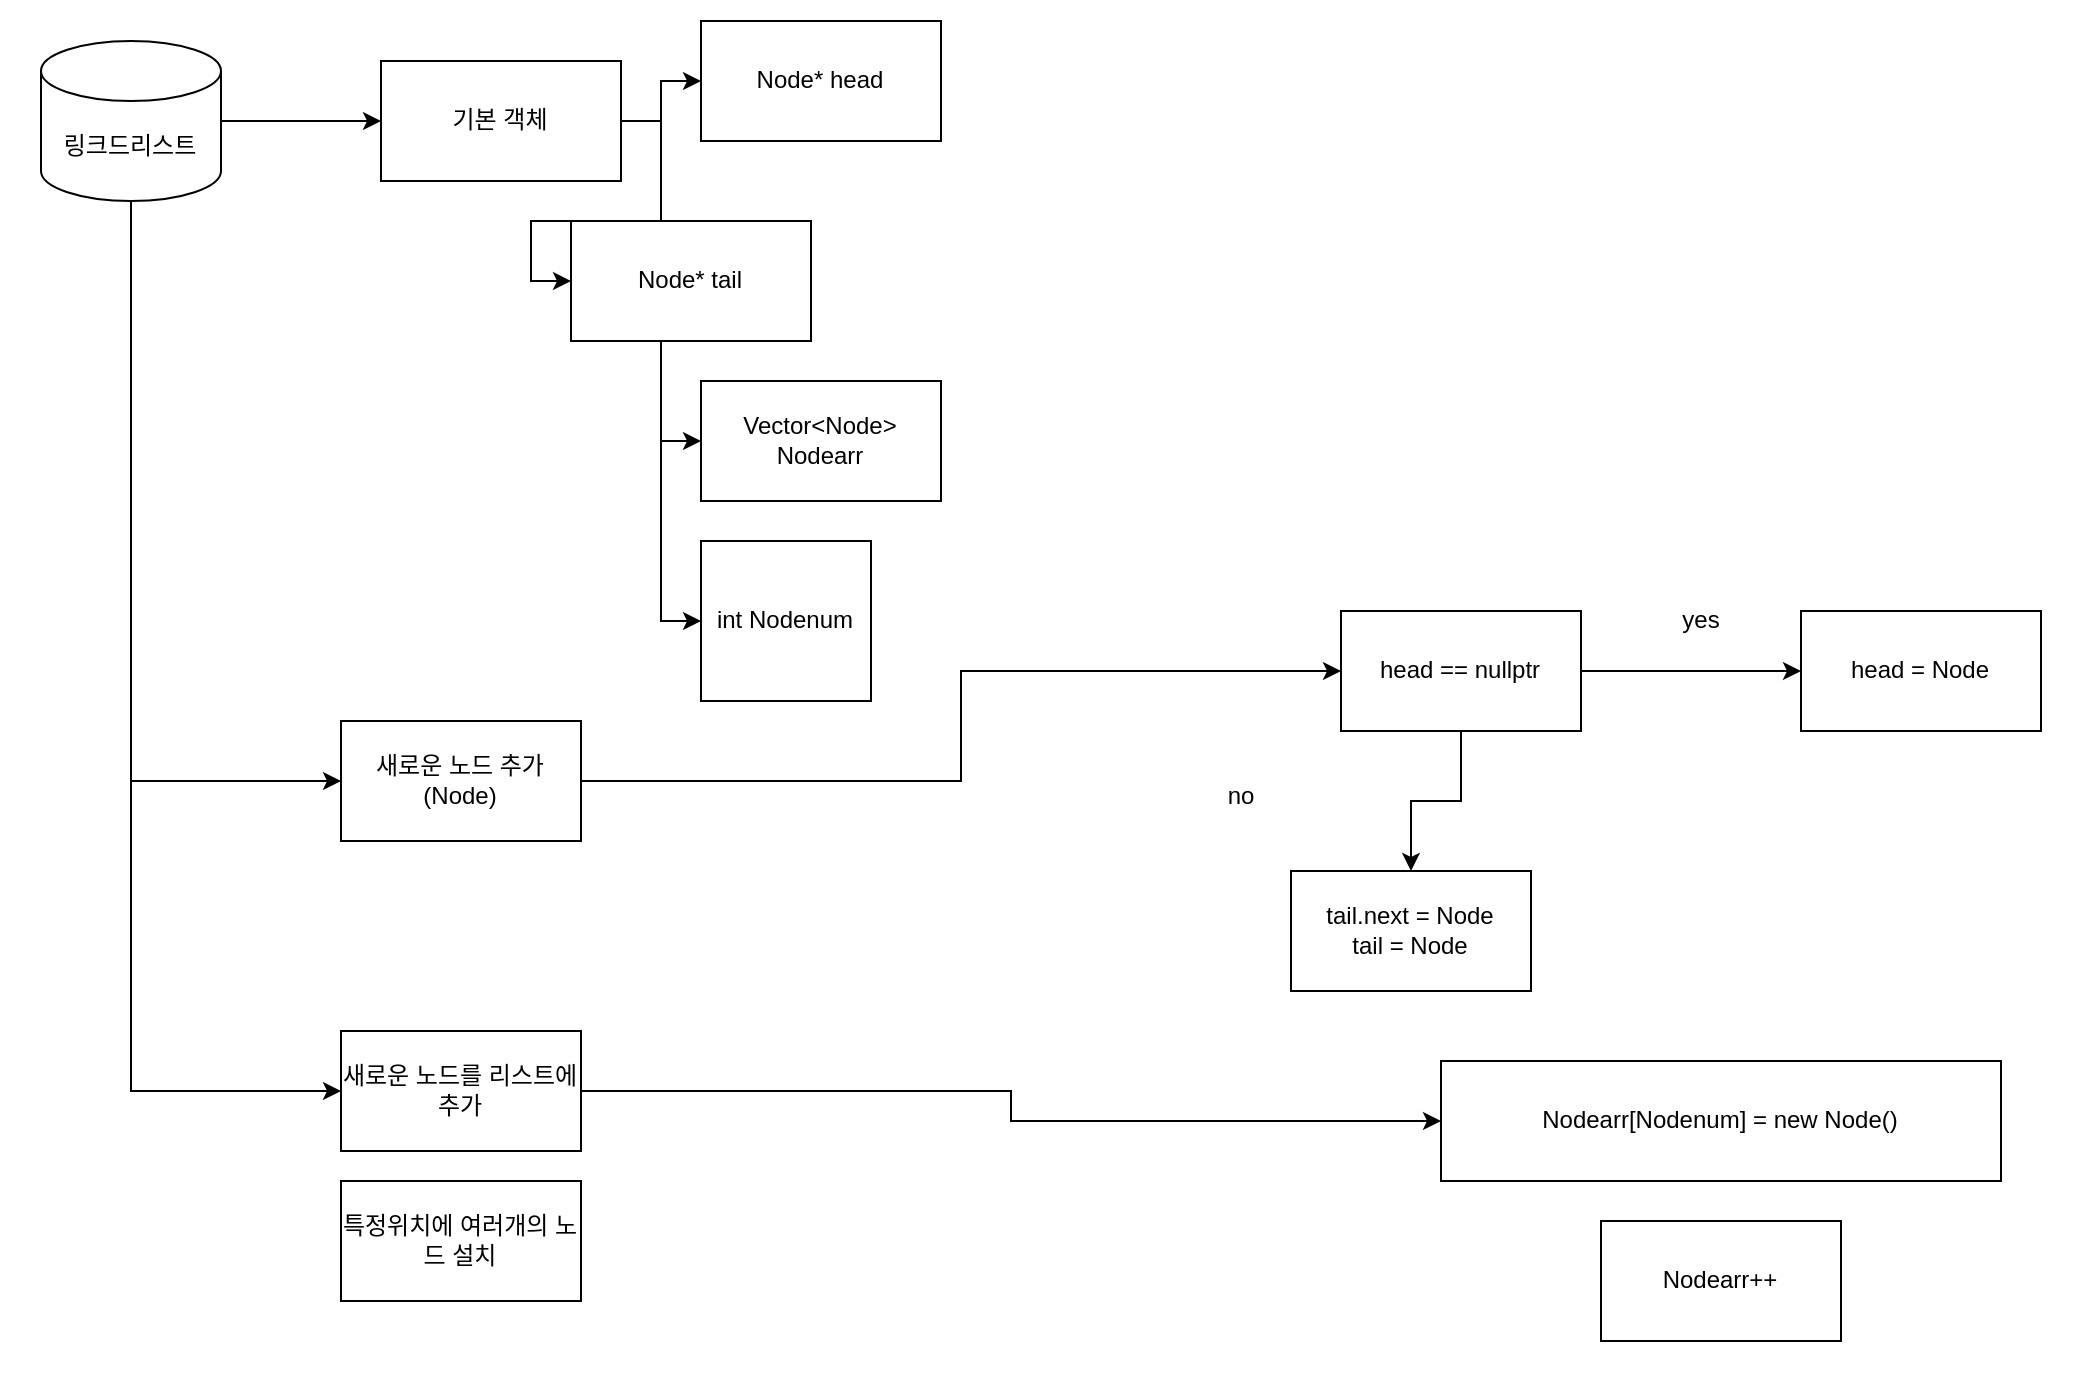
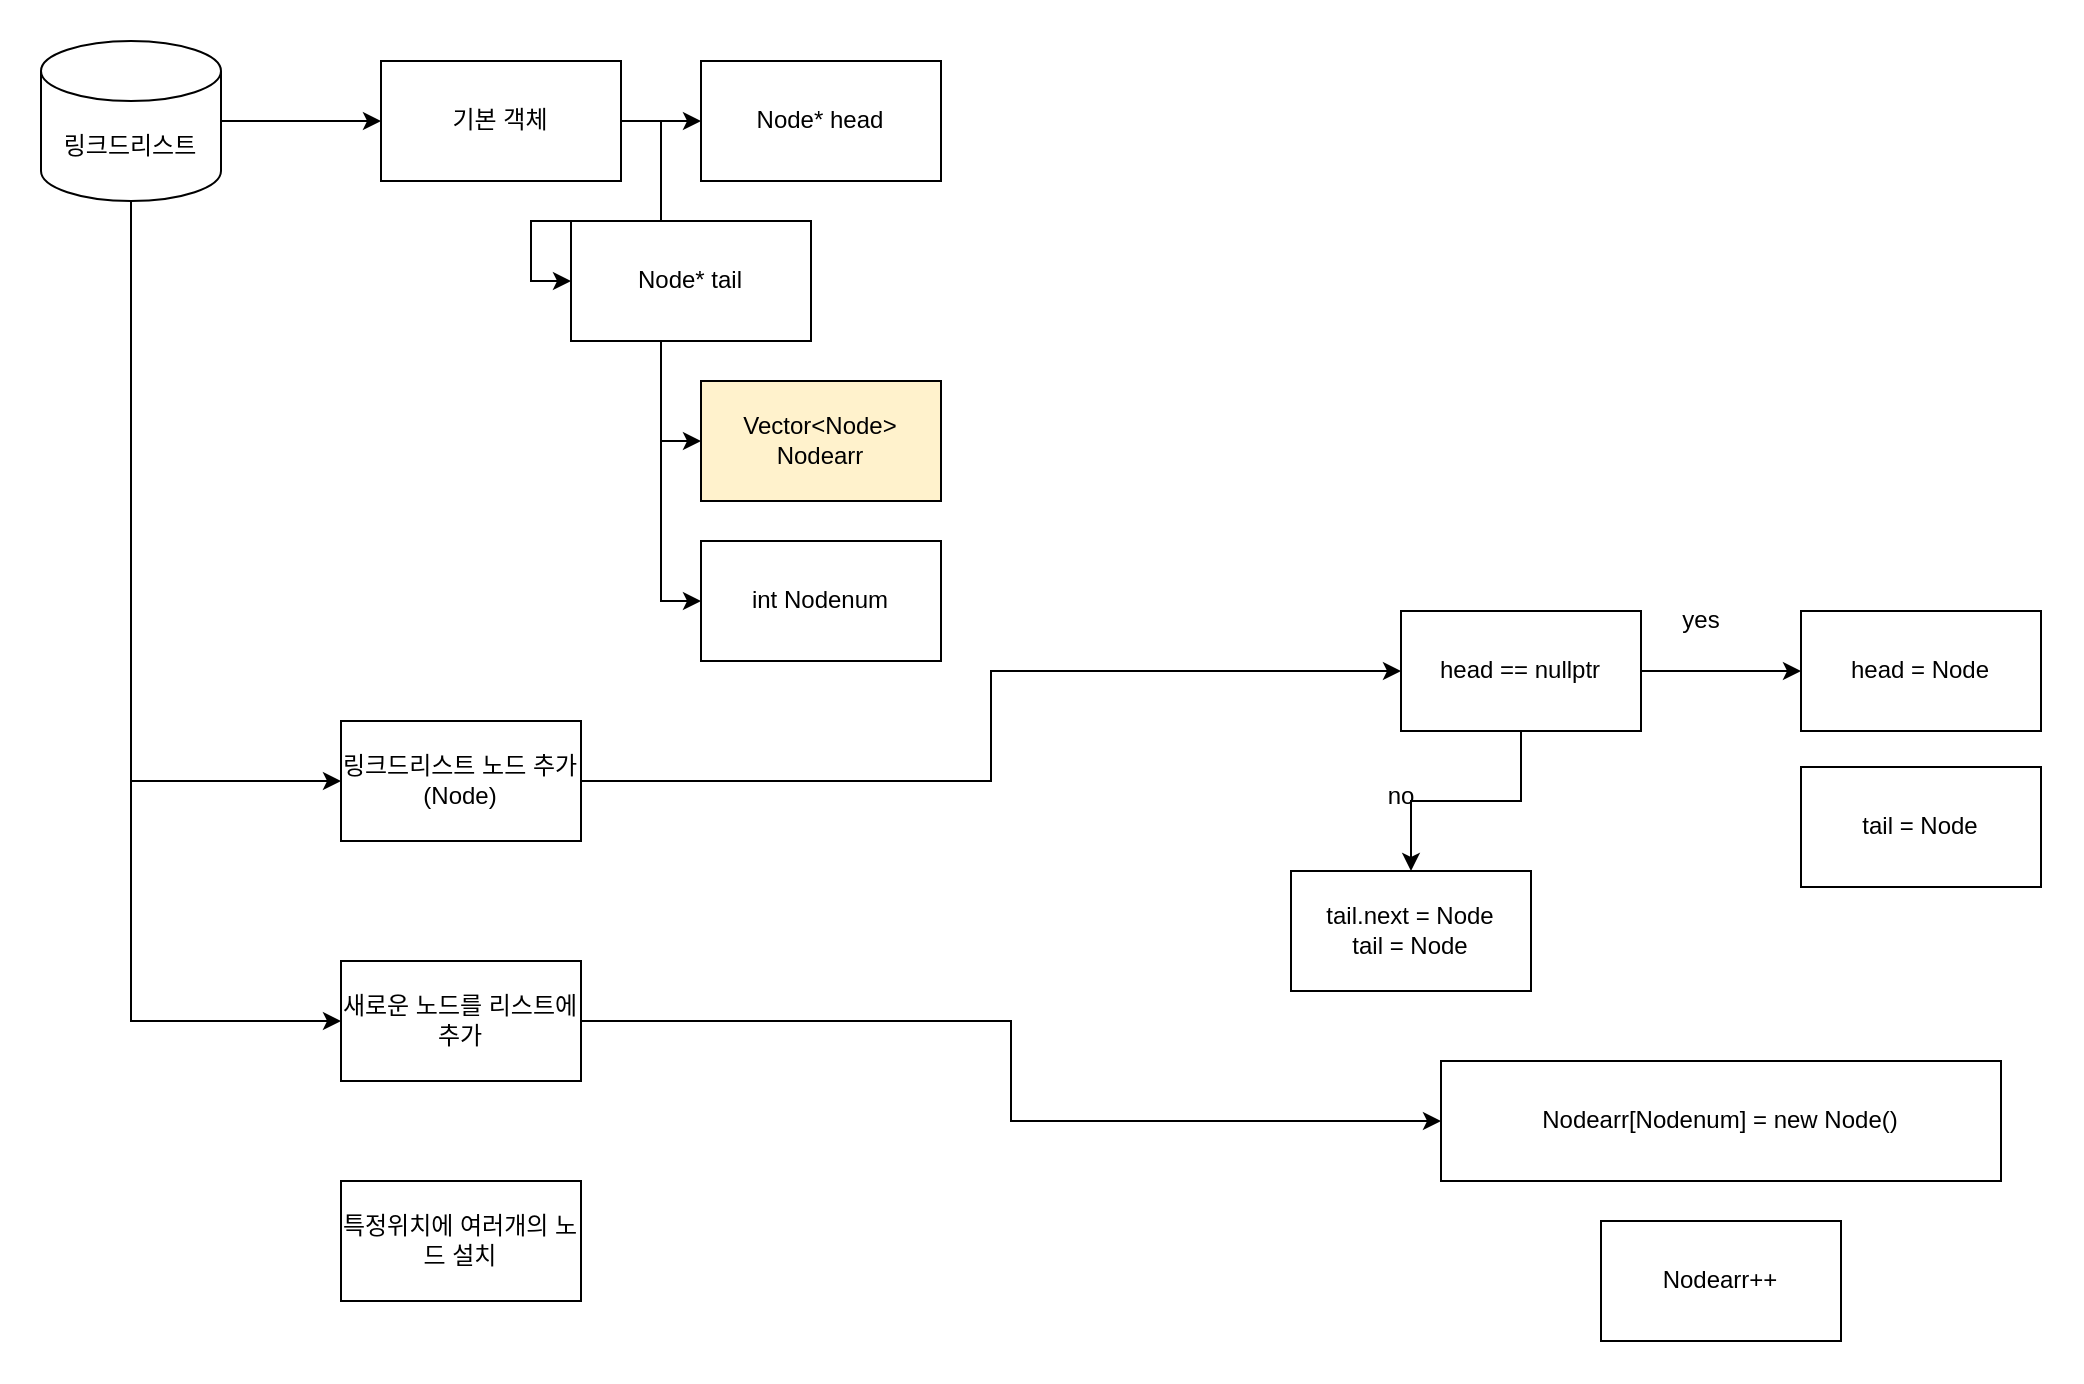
(821, 81) -> (821, 121)
(821, 441) -> (821, 441)
(786, 621) -> (821, 601)
(1461, 671) -> (1521, 671)
(461, 781) -> (461, 781)
(1241, 797) -> (1401, 797)
none -> (1921, 827)
(461, 1091) -> (461, 1021)
